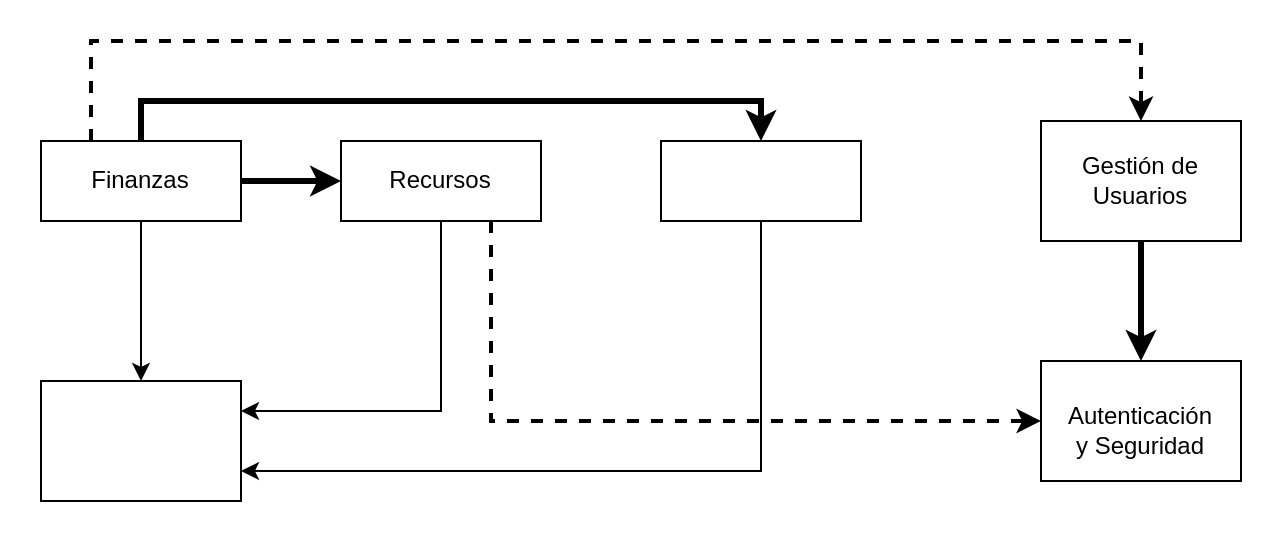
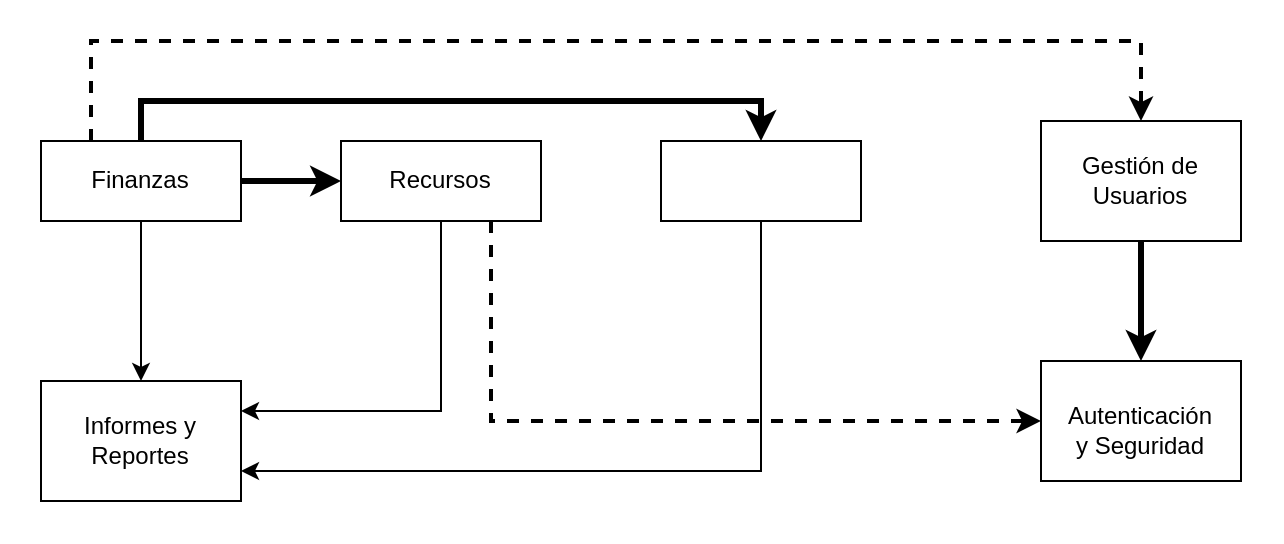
none -> (141, 441)
